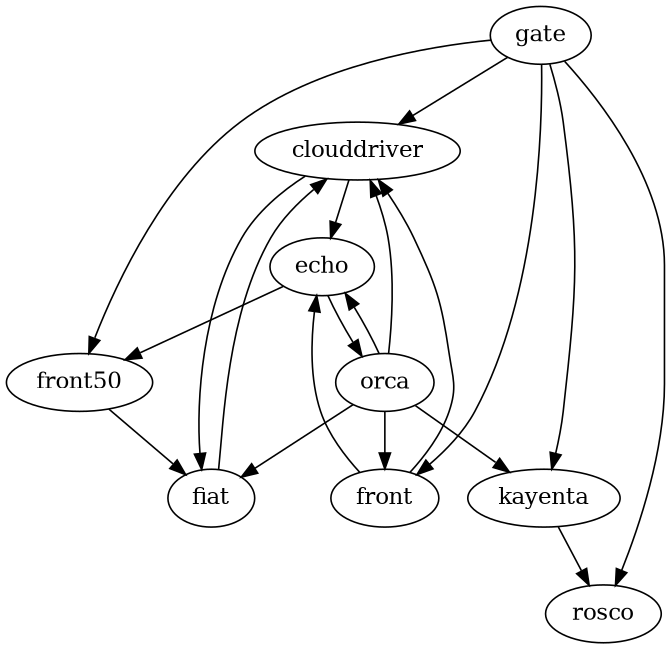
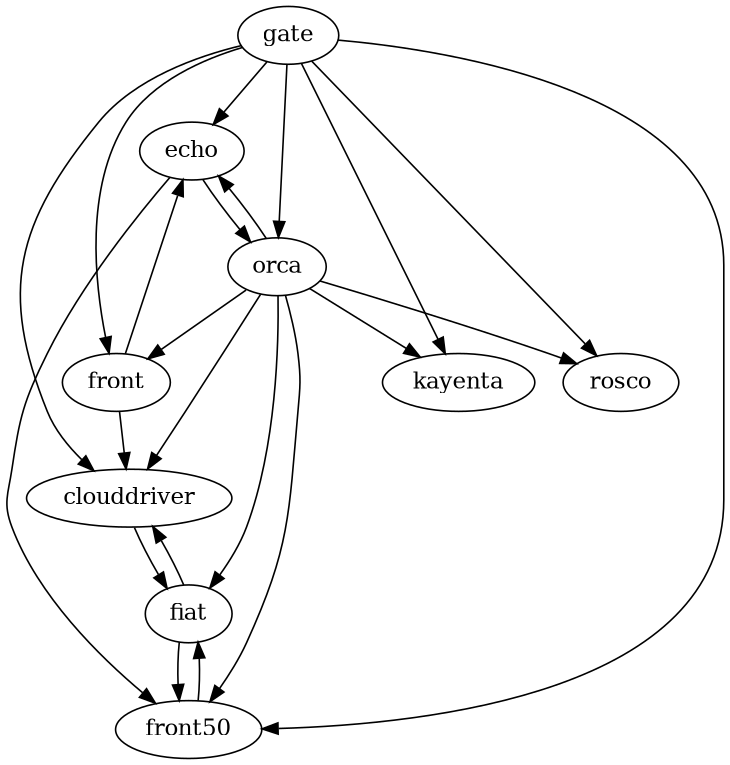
none -> (283, 143)
(342, 201) -> (245, 87)
none -> (290, 498)
(570, 549) -> (441, 318)
none -> (178, 663)
